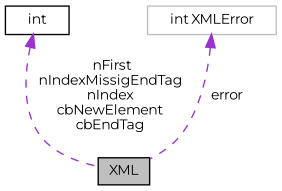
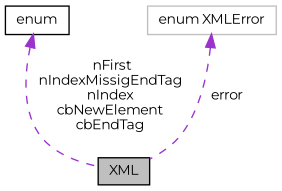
(37, 20) -> (37, 20)
(212, 20) -> (212, 20)
